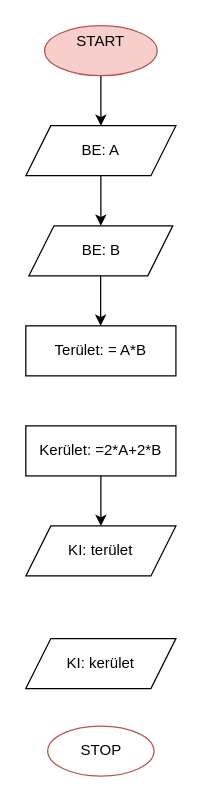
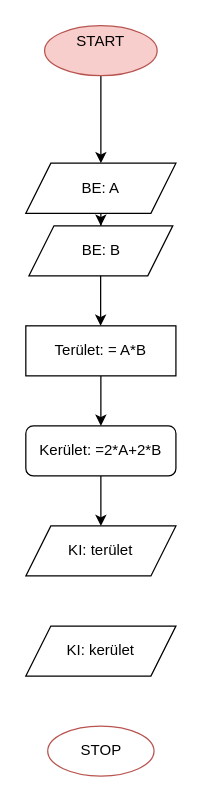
(101, 151) -> (101, 188)
none -> (101, 397)
(101, 451) -> (101, 451)
(101, 663) -> (101, 651)
